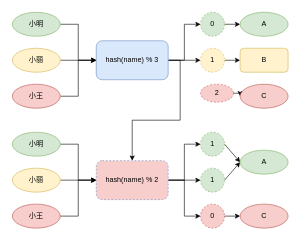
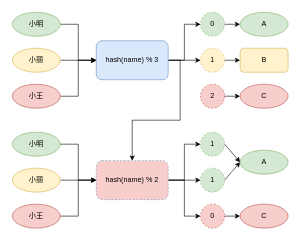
(217, 93) -> (213, 96)
